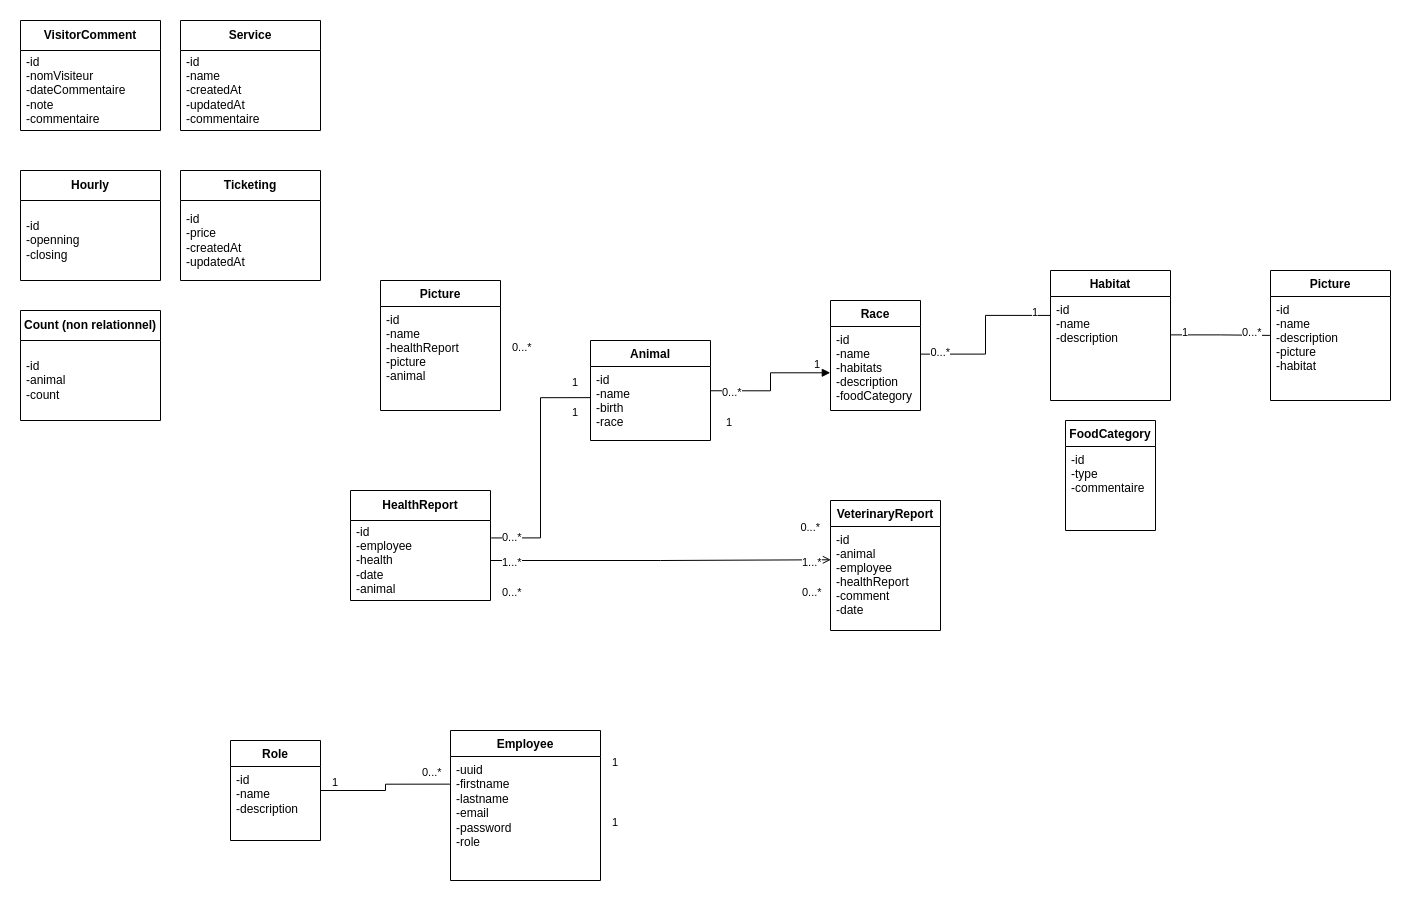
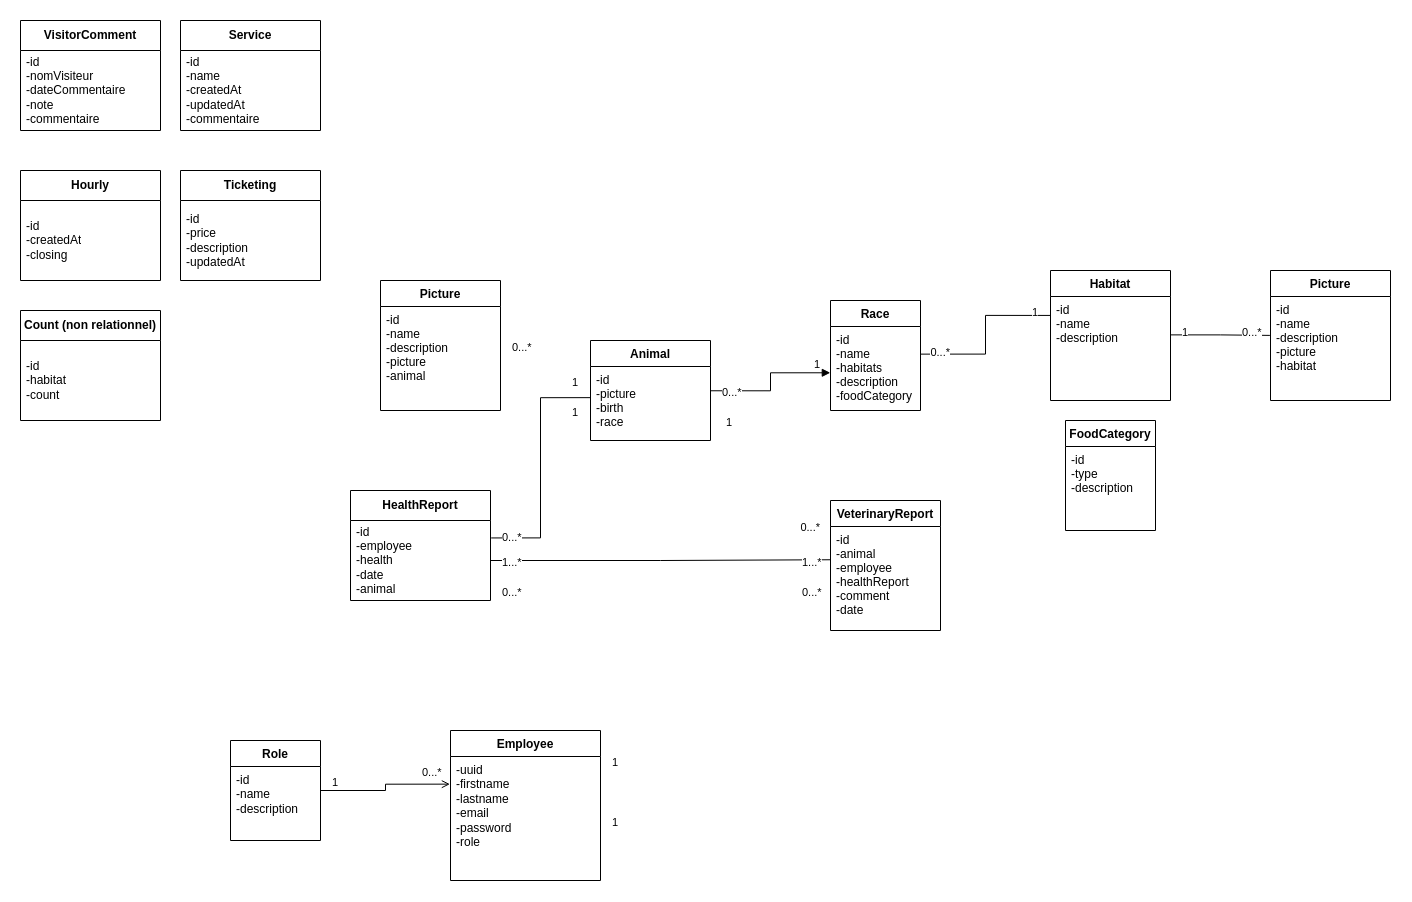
(55, 241) -> (60, 241)
(220, 241) -> (224, 241)
(395, 320) -> (395, 320)
(605, 380) -> (605, 380)
(47, 381) -> (52, 381)
(1080, 460) -> (1080, 460)
(824, 560) -> (824, 560)
(444, 784) -> (444, 784)
